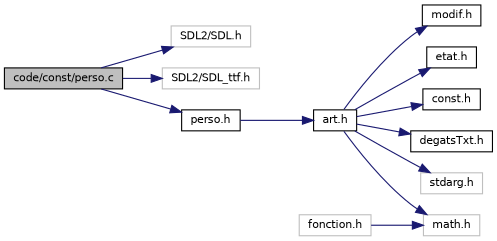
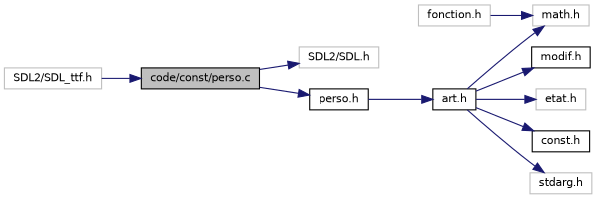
(452, 57) -> (561, 99)
(137, 78) -> (116, 78)
(452, 141) -> none
